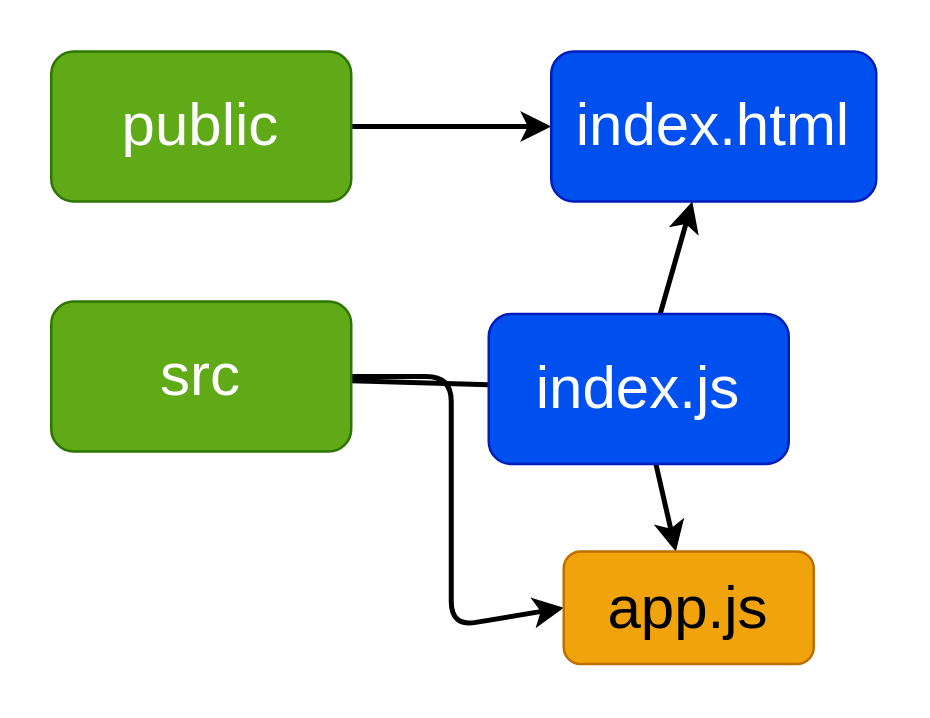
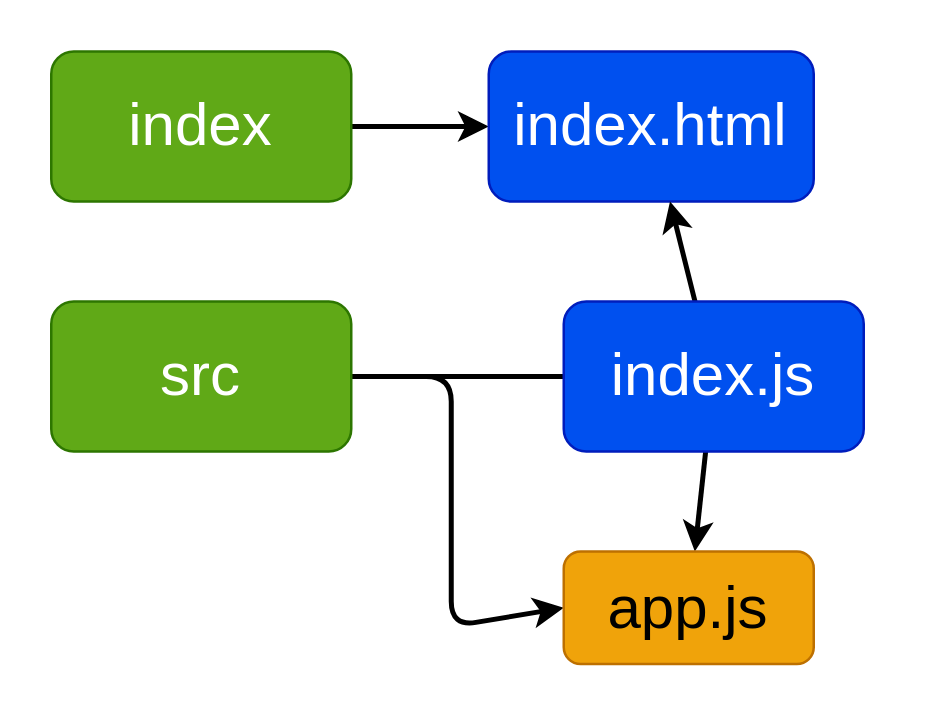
(201, 126) -> (201, 126)
(714, 126) -> (651, 126)
(639, 389) -> (714, 376)
